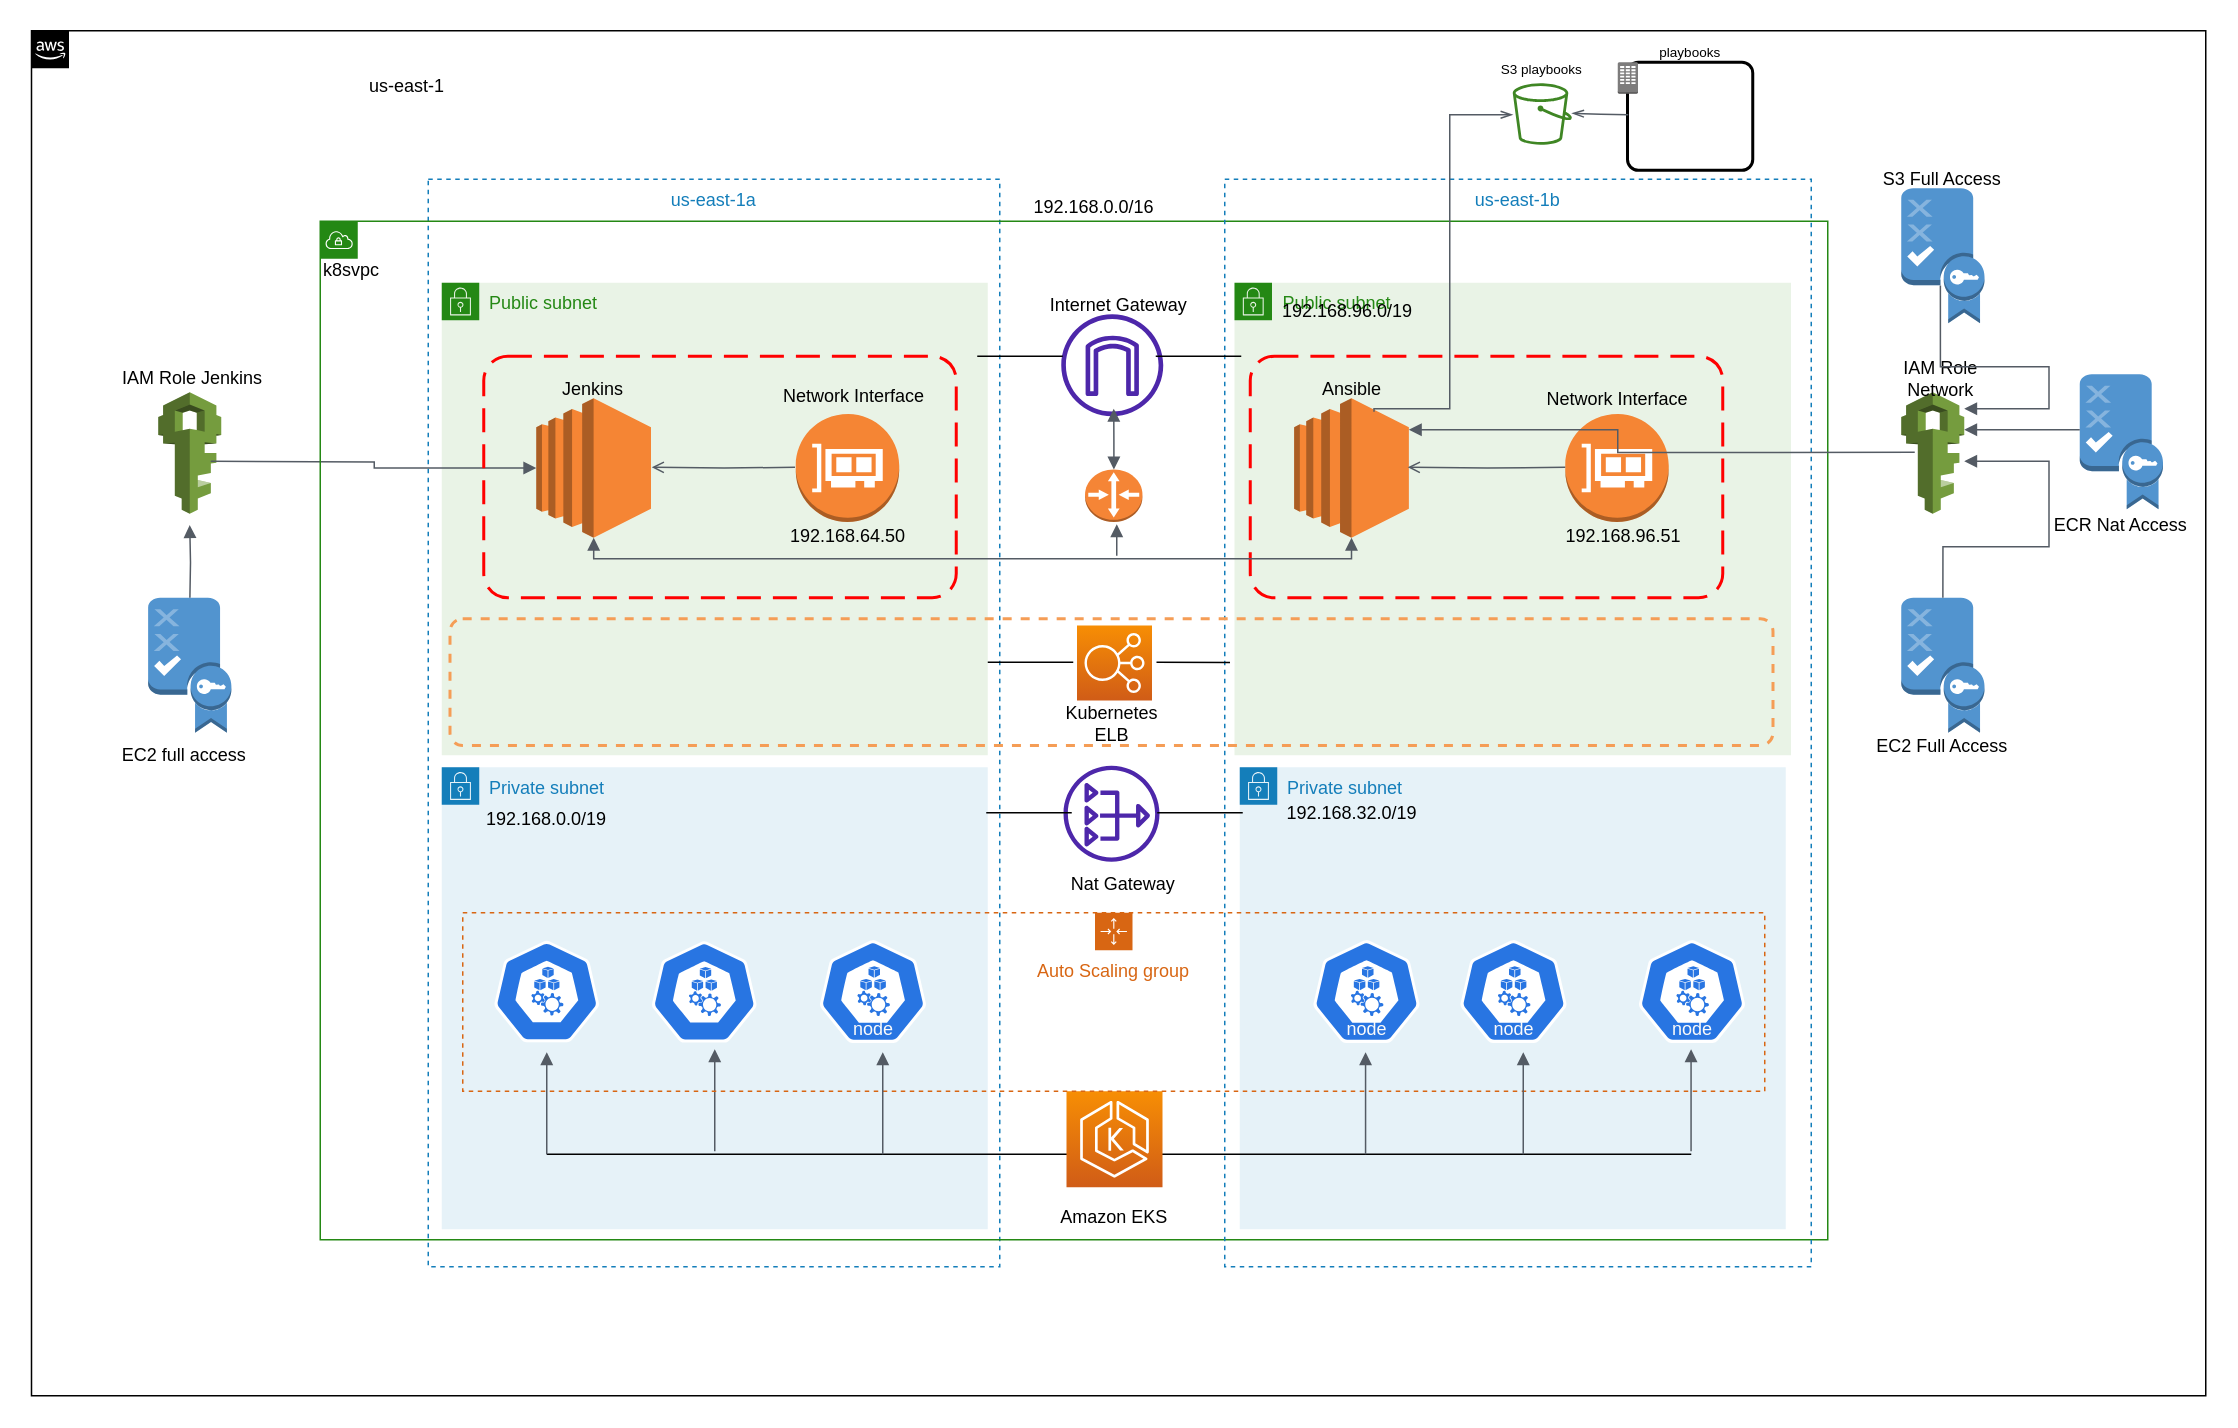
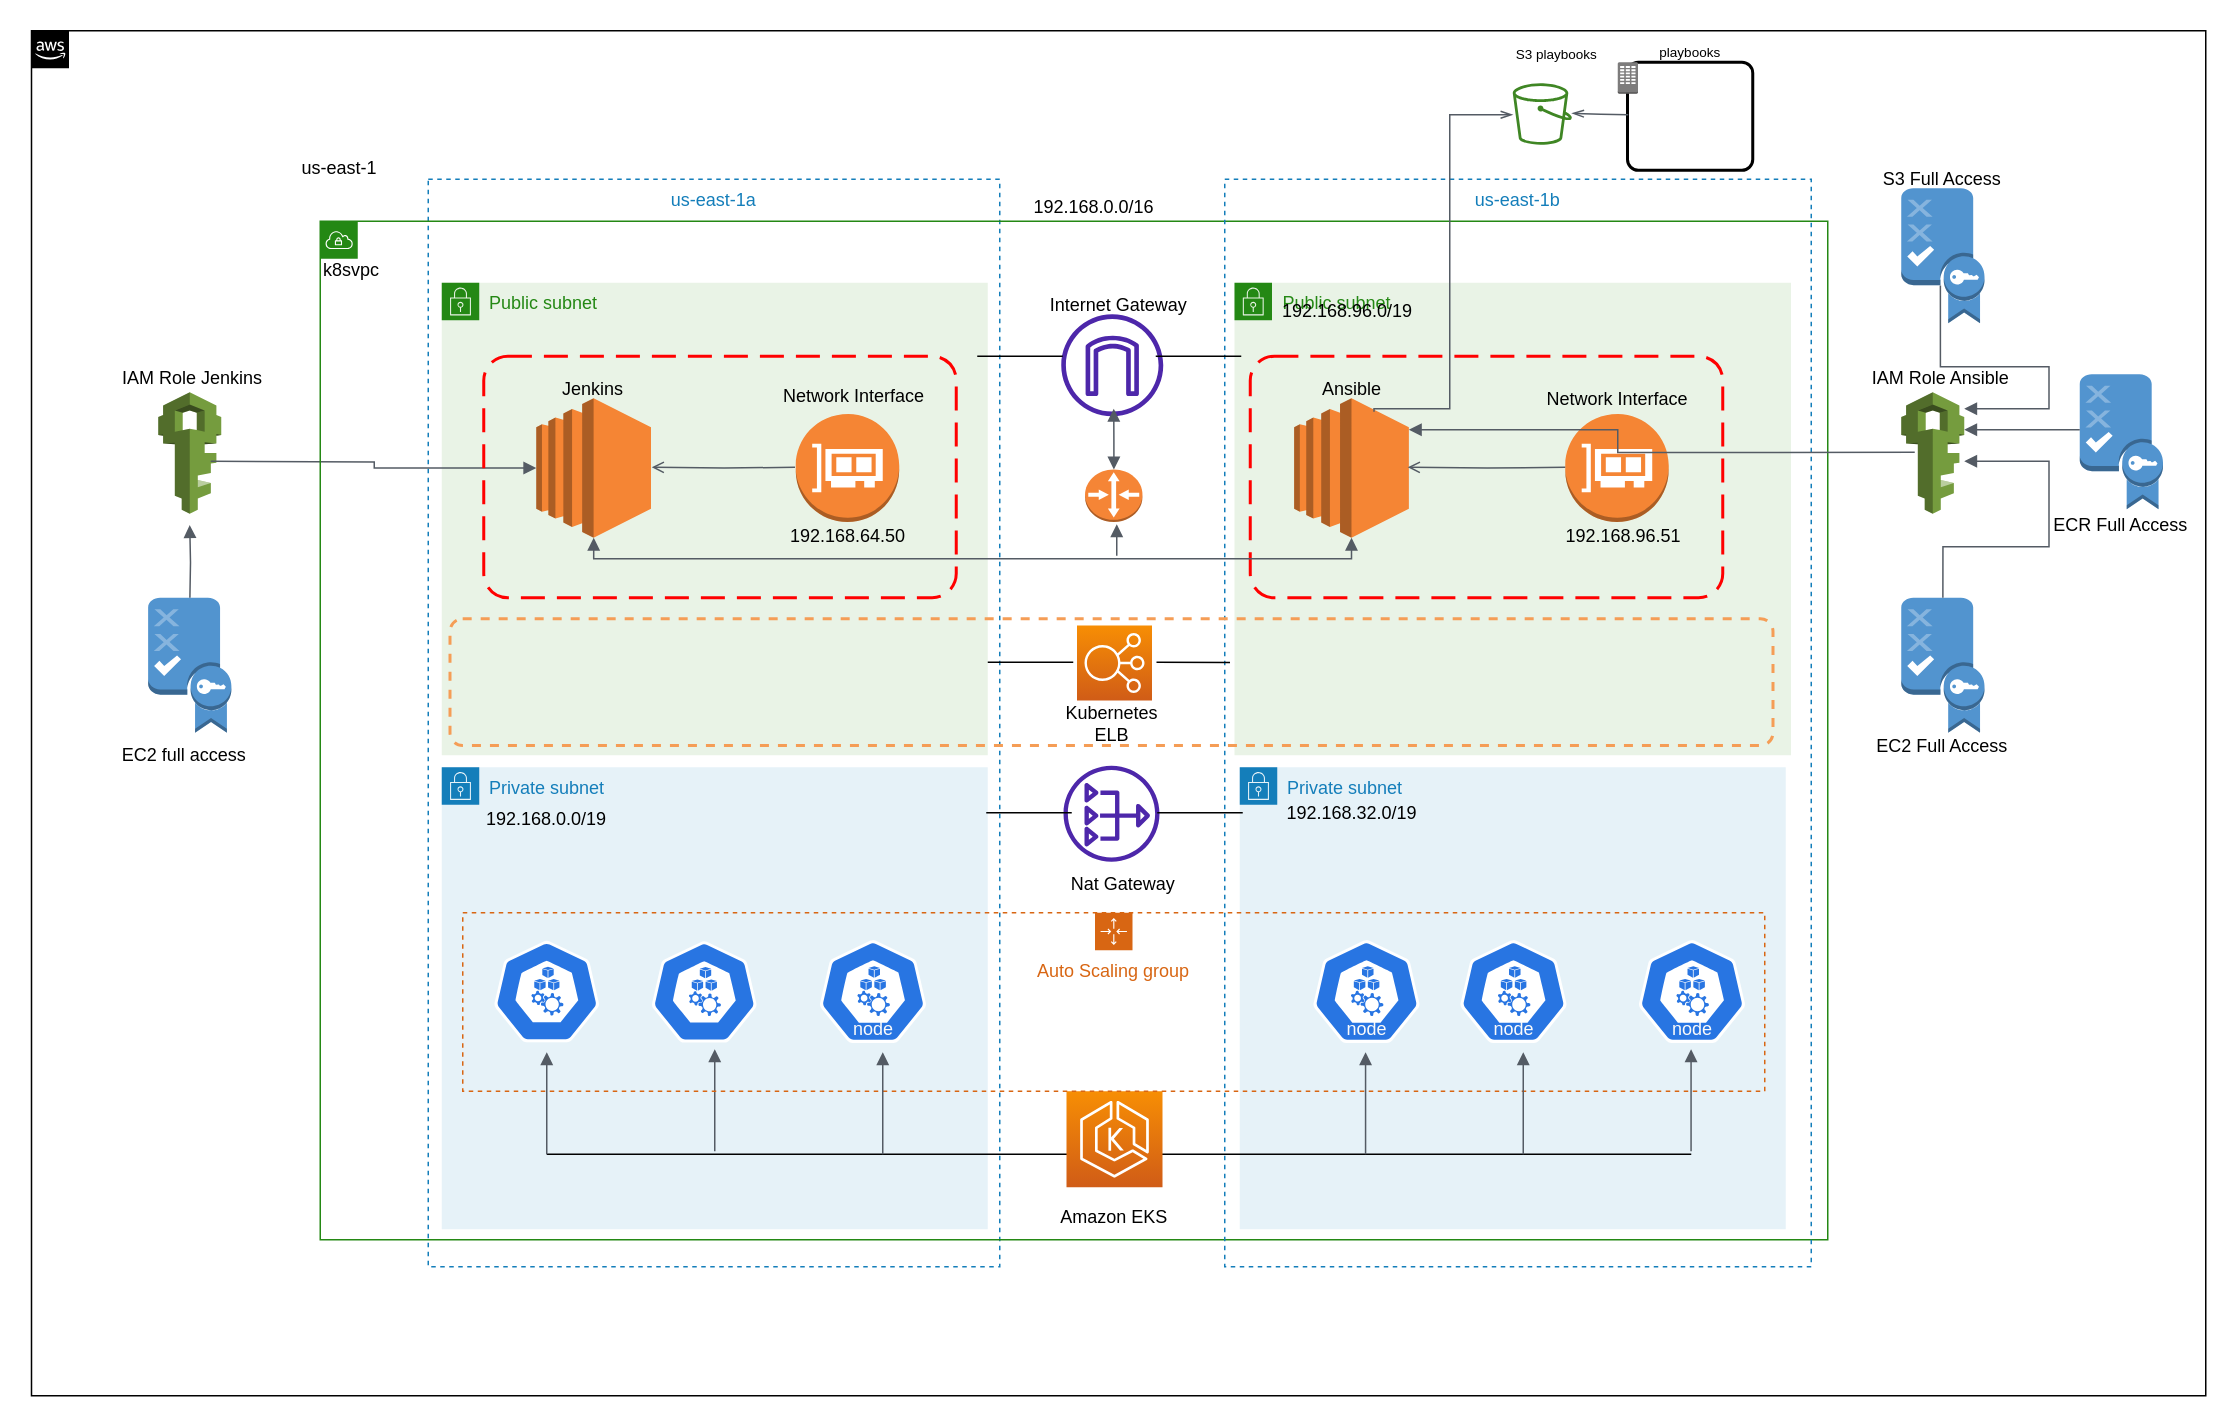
(1542, 69) -> (1557, 54)
(407, 86) -> (340, 169)
(1941, 379) -> (1941, 379)
(2121, 526) -> (2121, 526)
